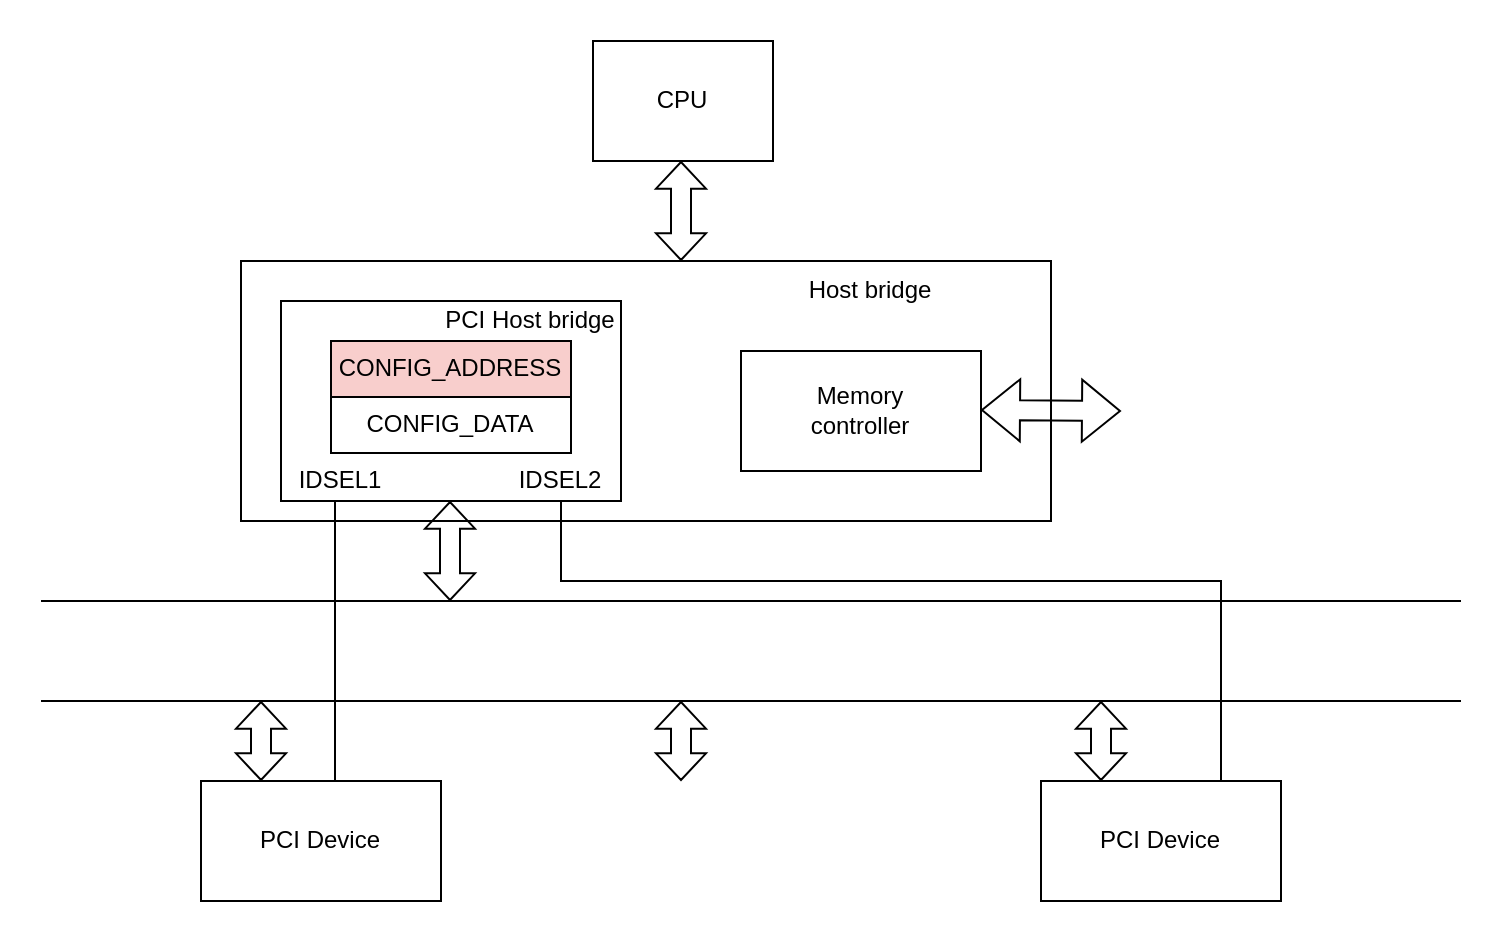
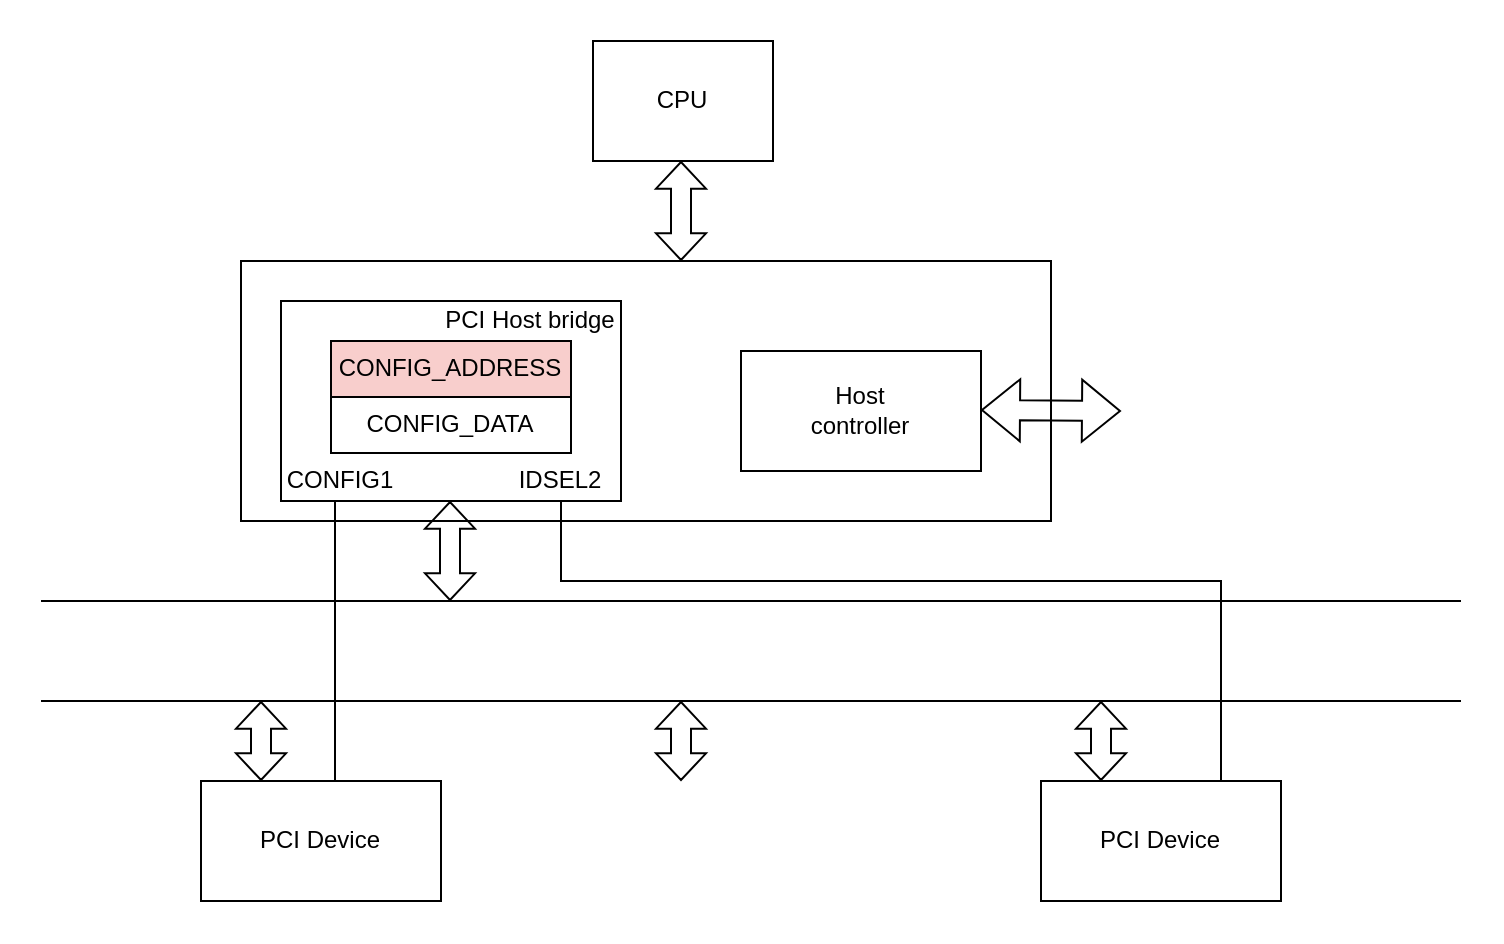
(871, 291) -> none
(861, 411) -> (861, 411)
(341, 481) -> (341, 481)
